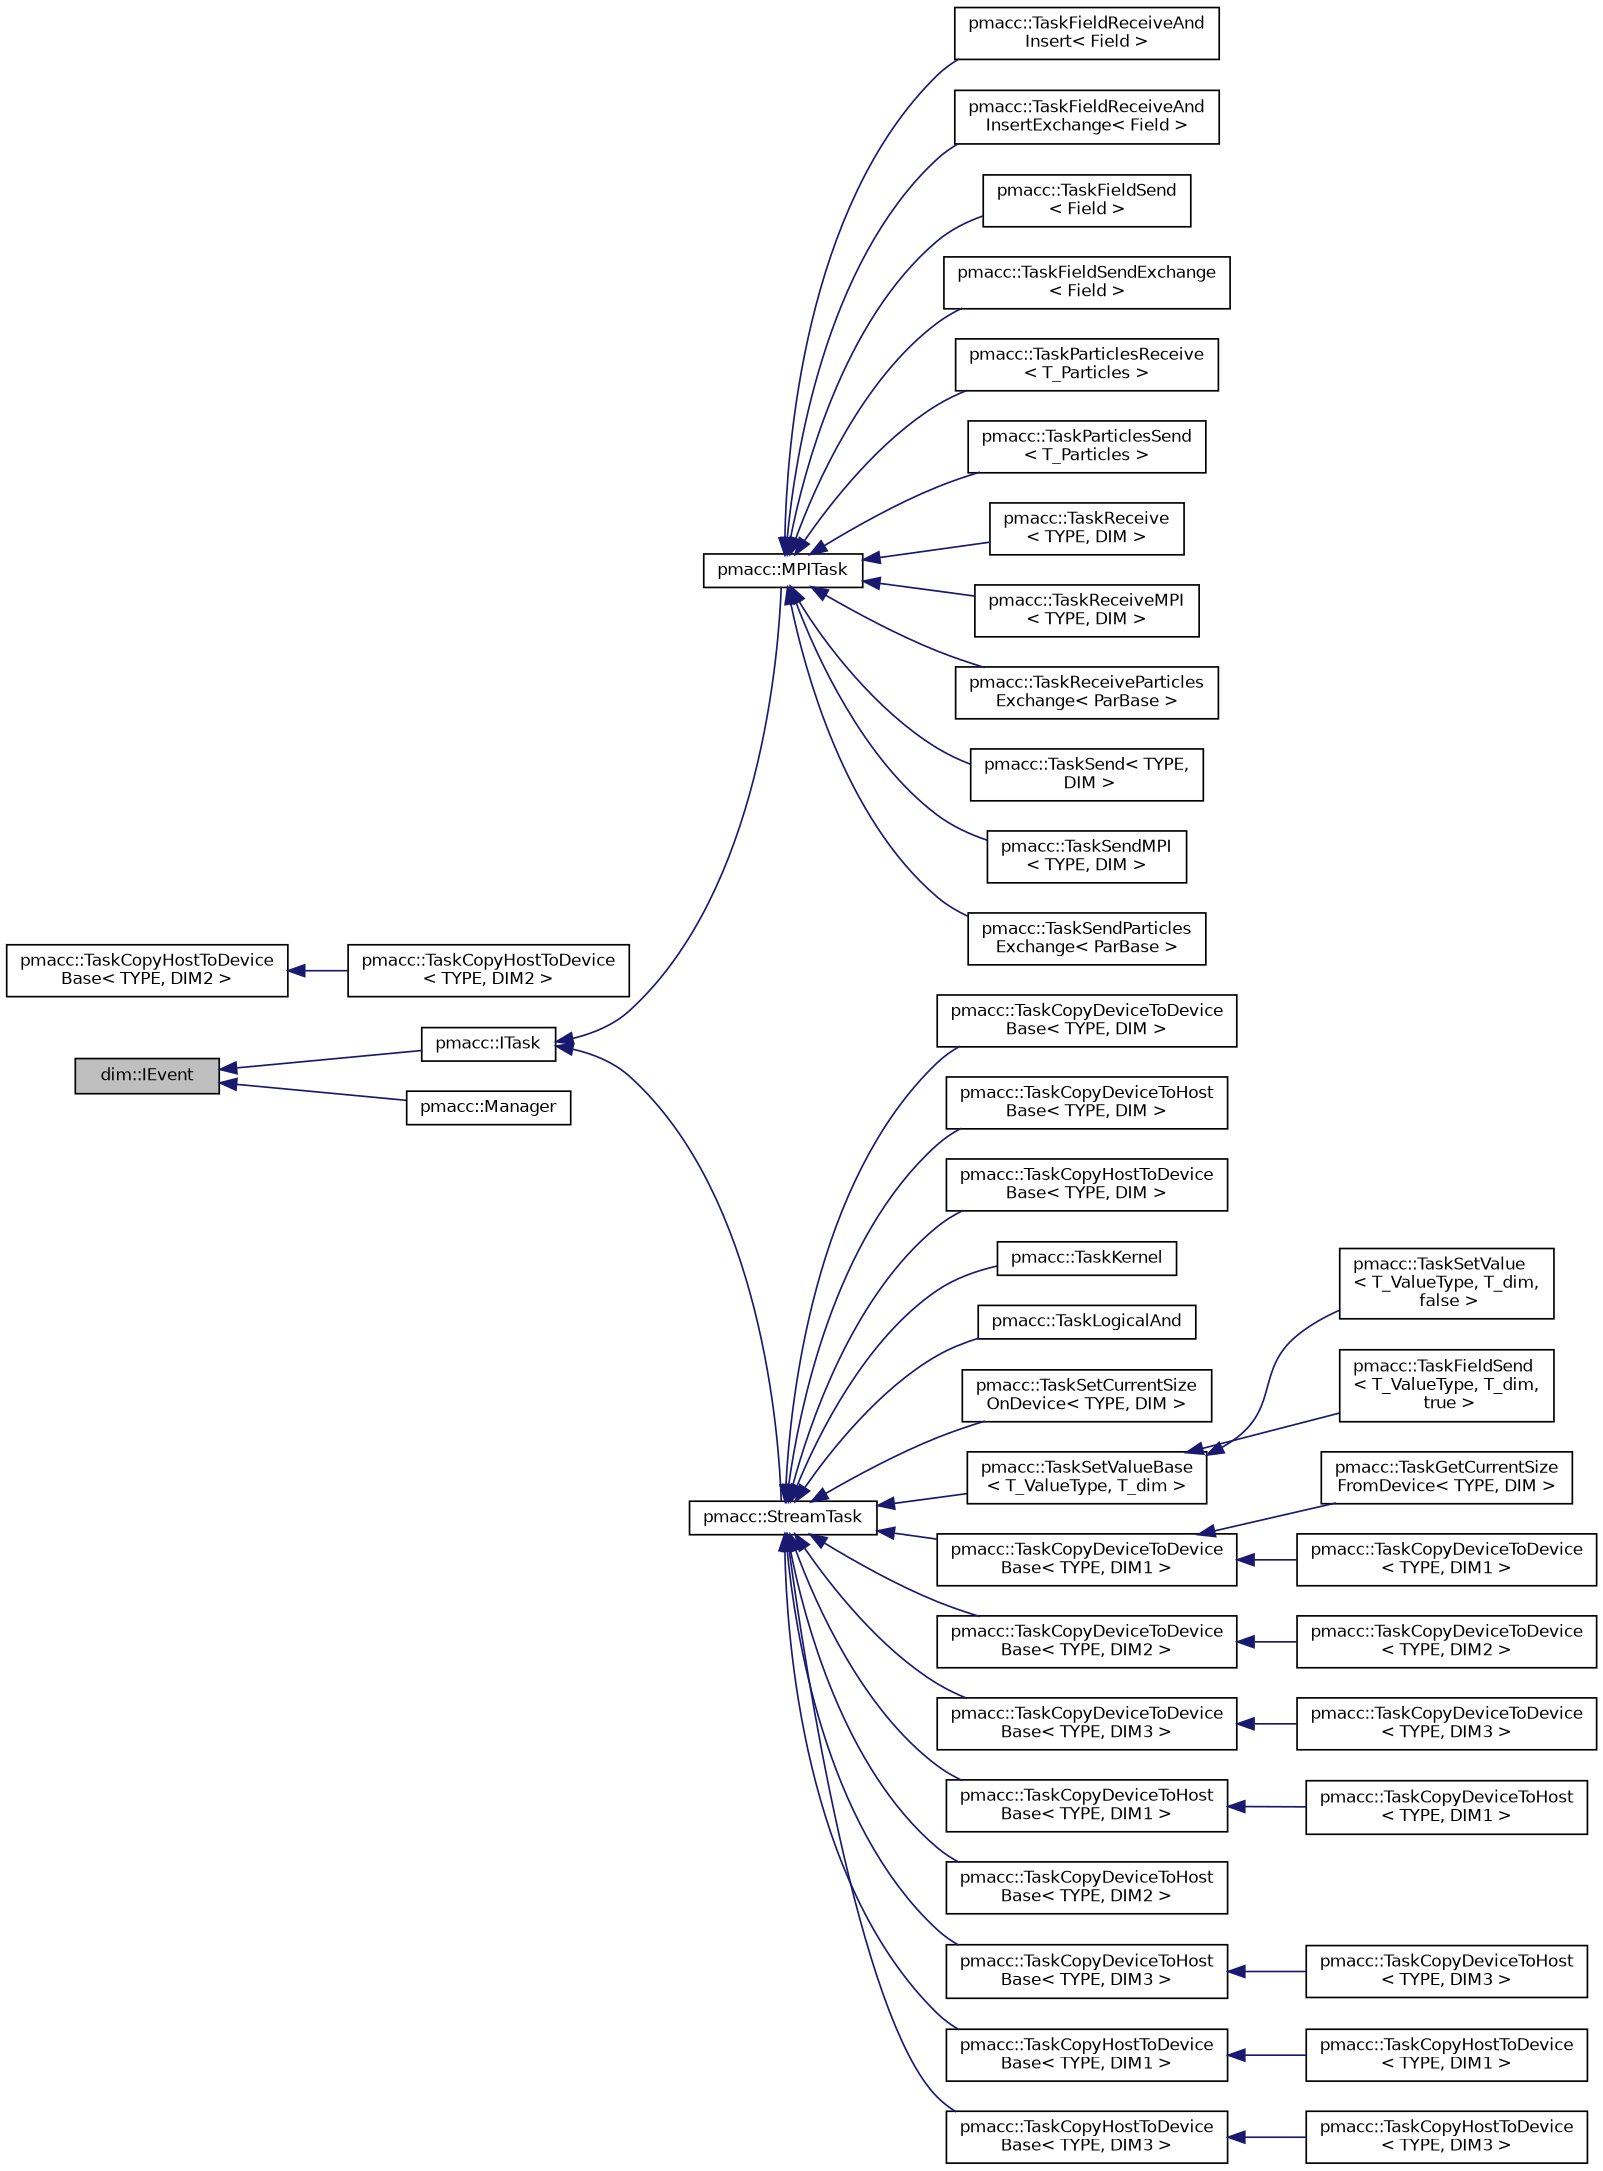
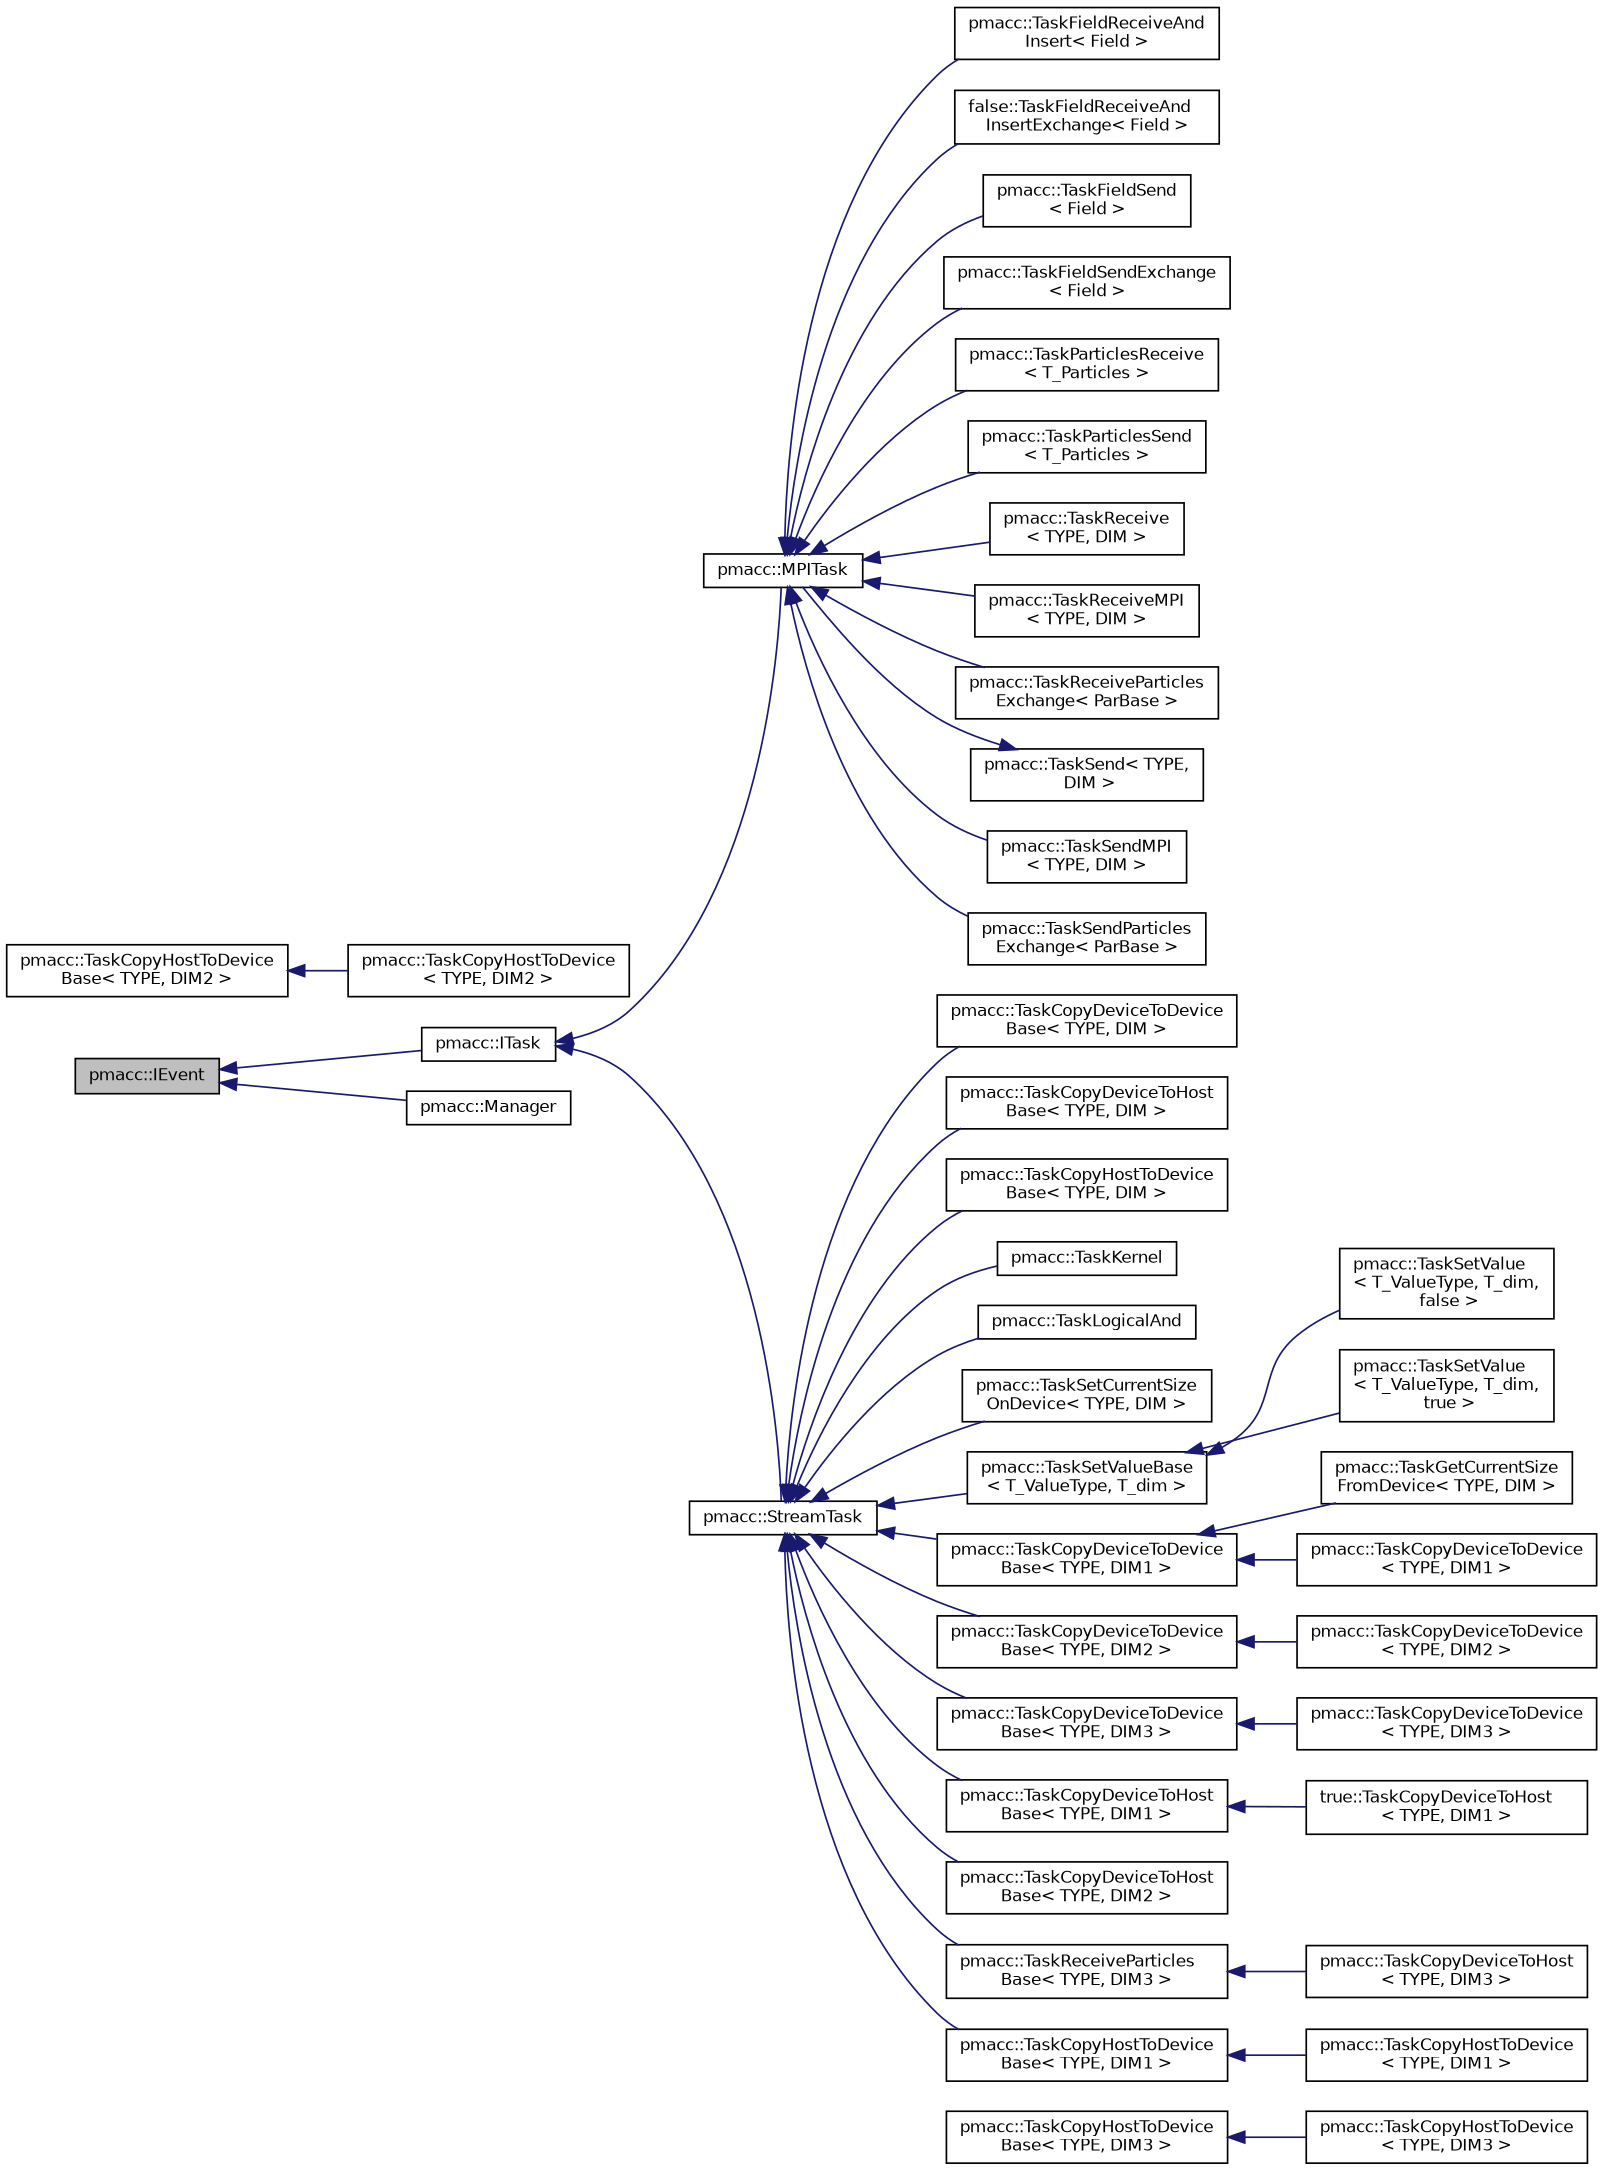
(1087, 117) -> (1087, 117)
(873, 696) -> (889, 682)
(147, 1076) -> (147, 1076)
(1447, 1386) -> (1447, 1386)
(832, 1800) -> none
(1447, 1808) -> (1447, 1808)
(1087, 1972) -> (1087, 1972)
